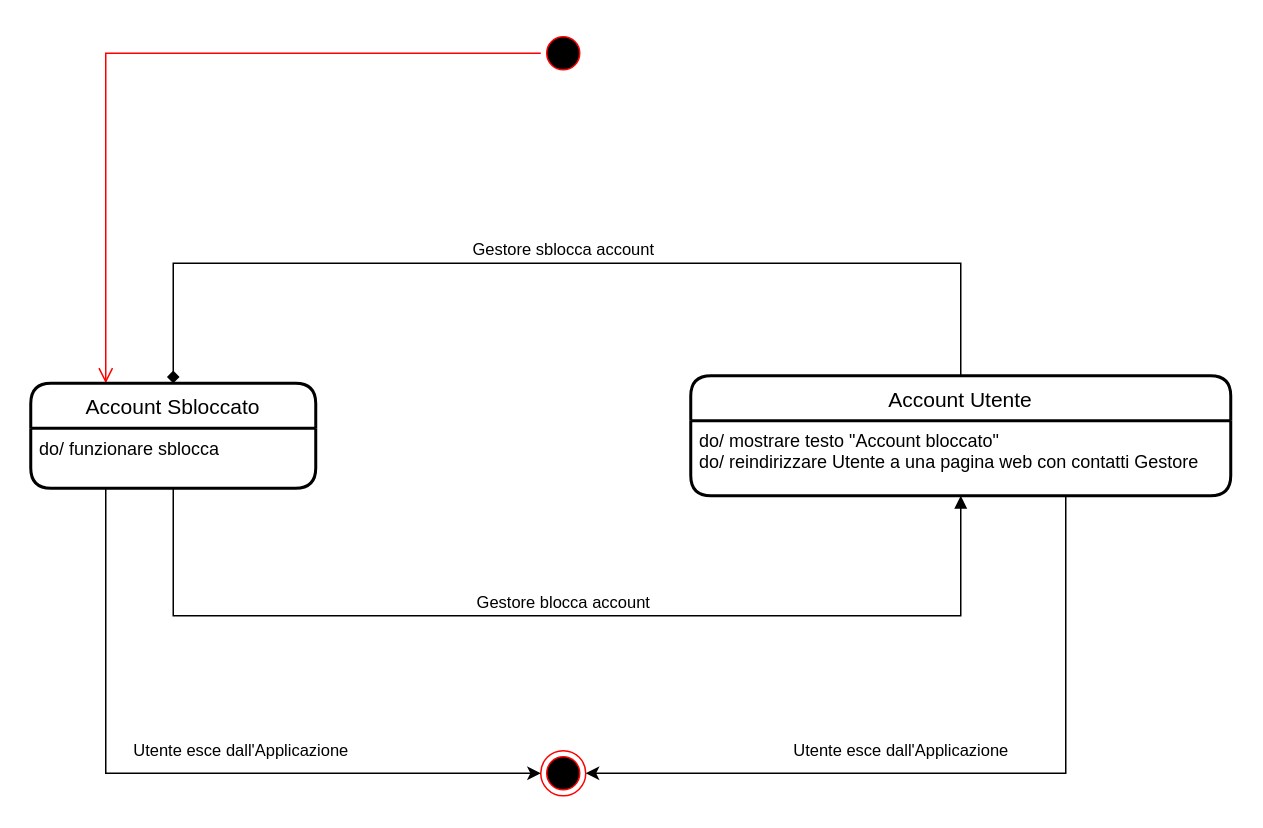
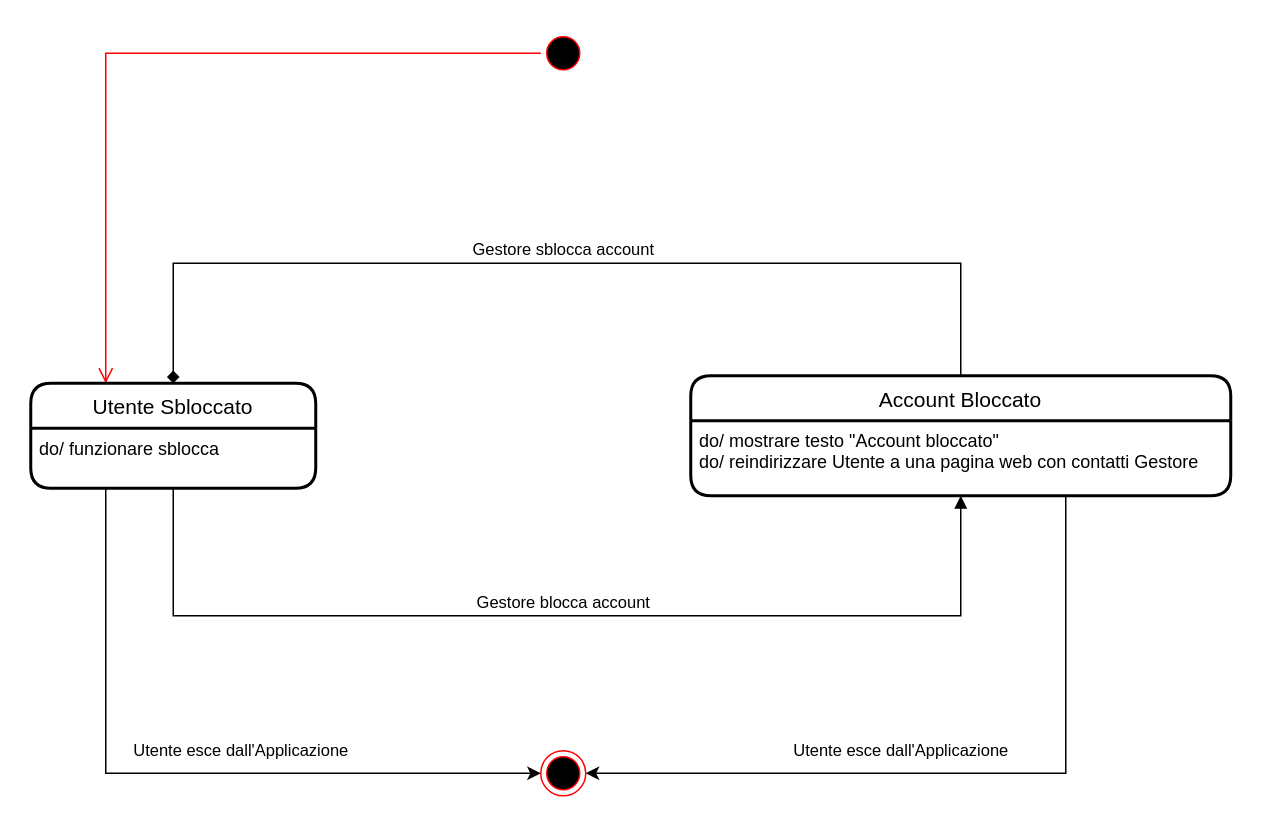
(960, 400) -> (960, 400)
(173, 407) -> (173, 407)
